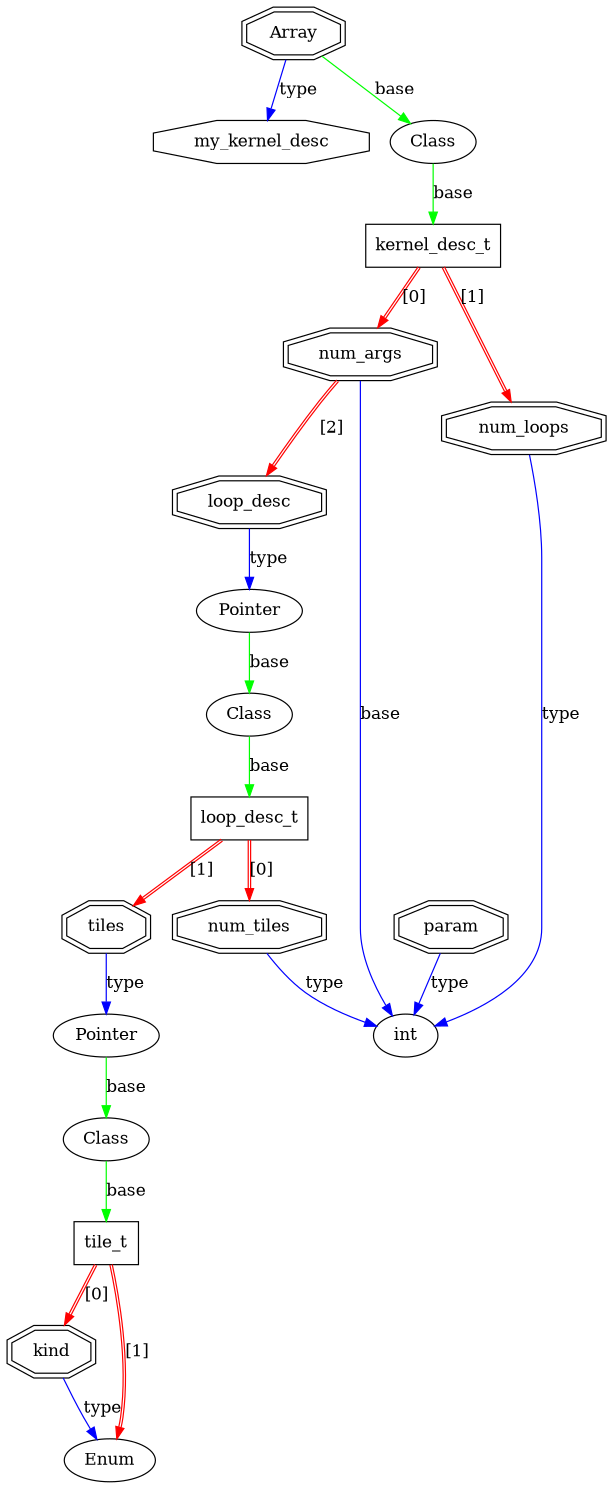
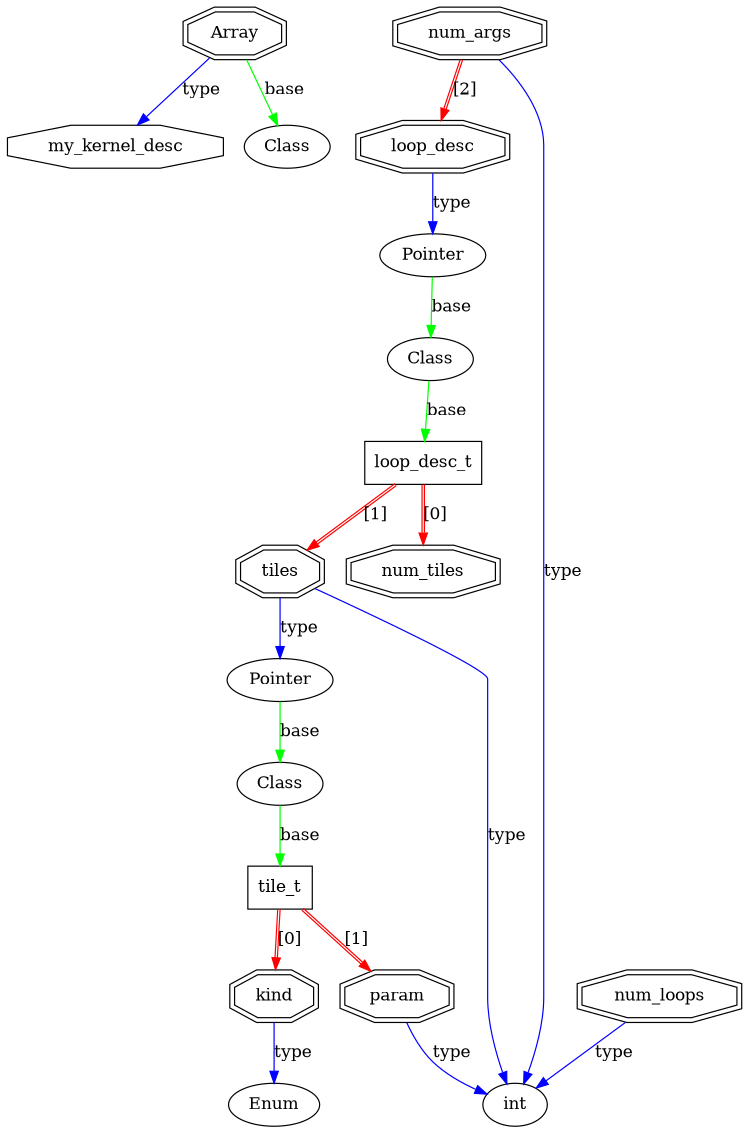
(433, 246) -> none
(381, 715) -> (563, 571)
(310, 996) -> (488, 779)
(123, 1346) -> (332, 936)
